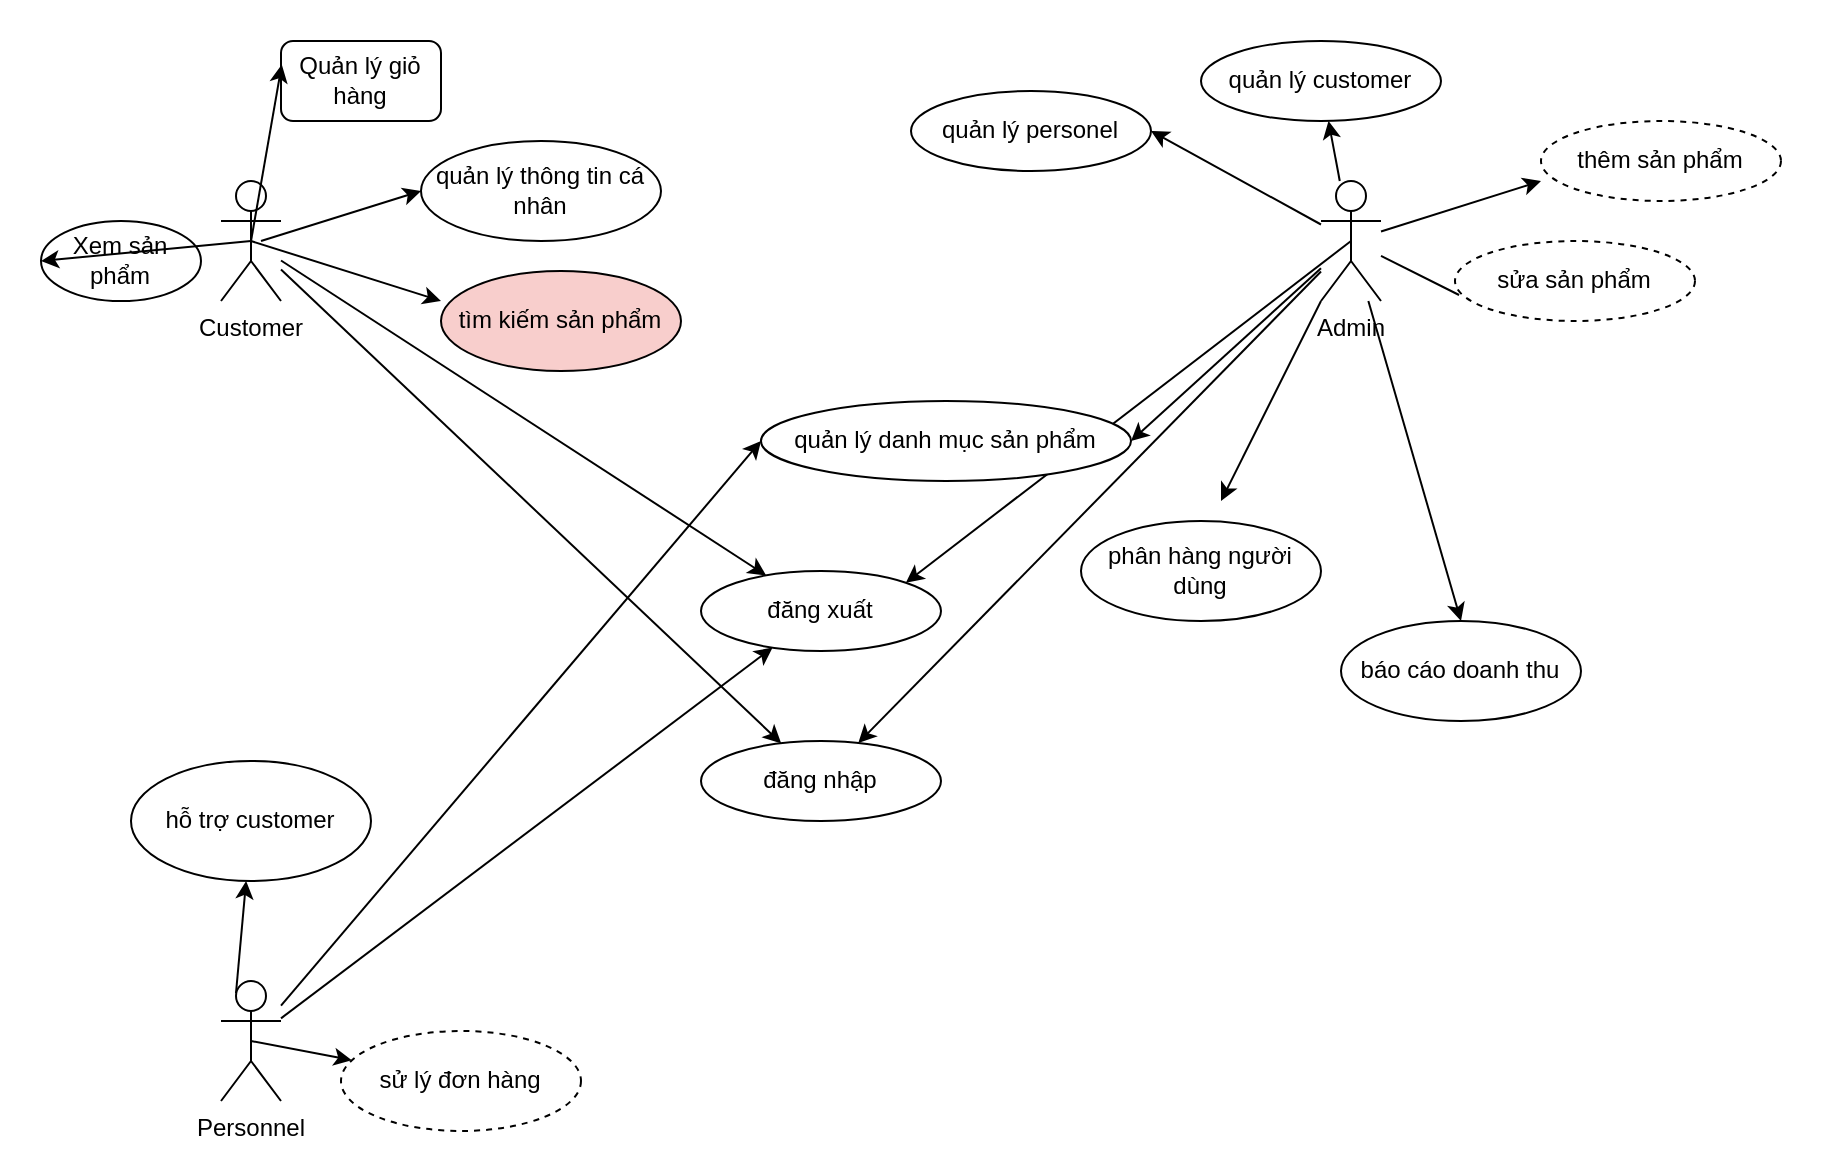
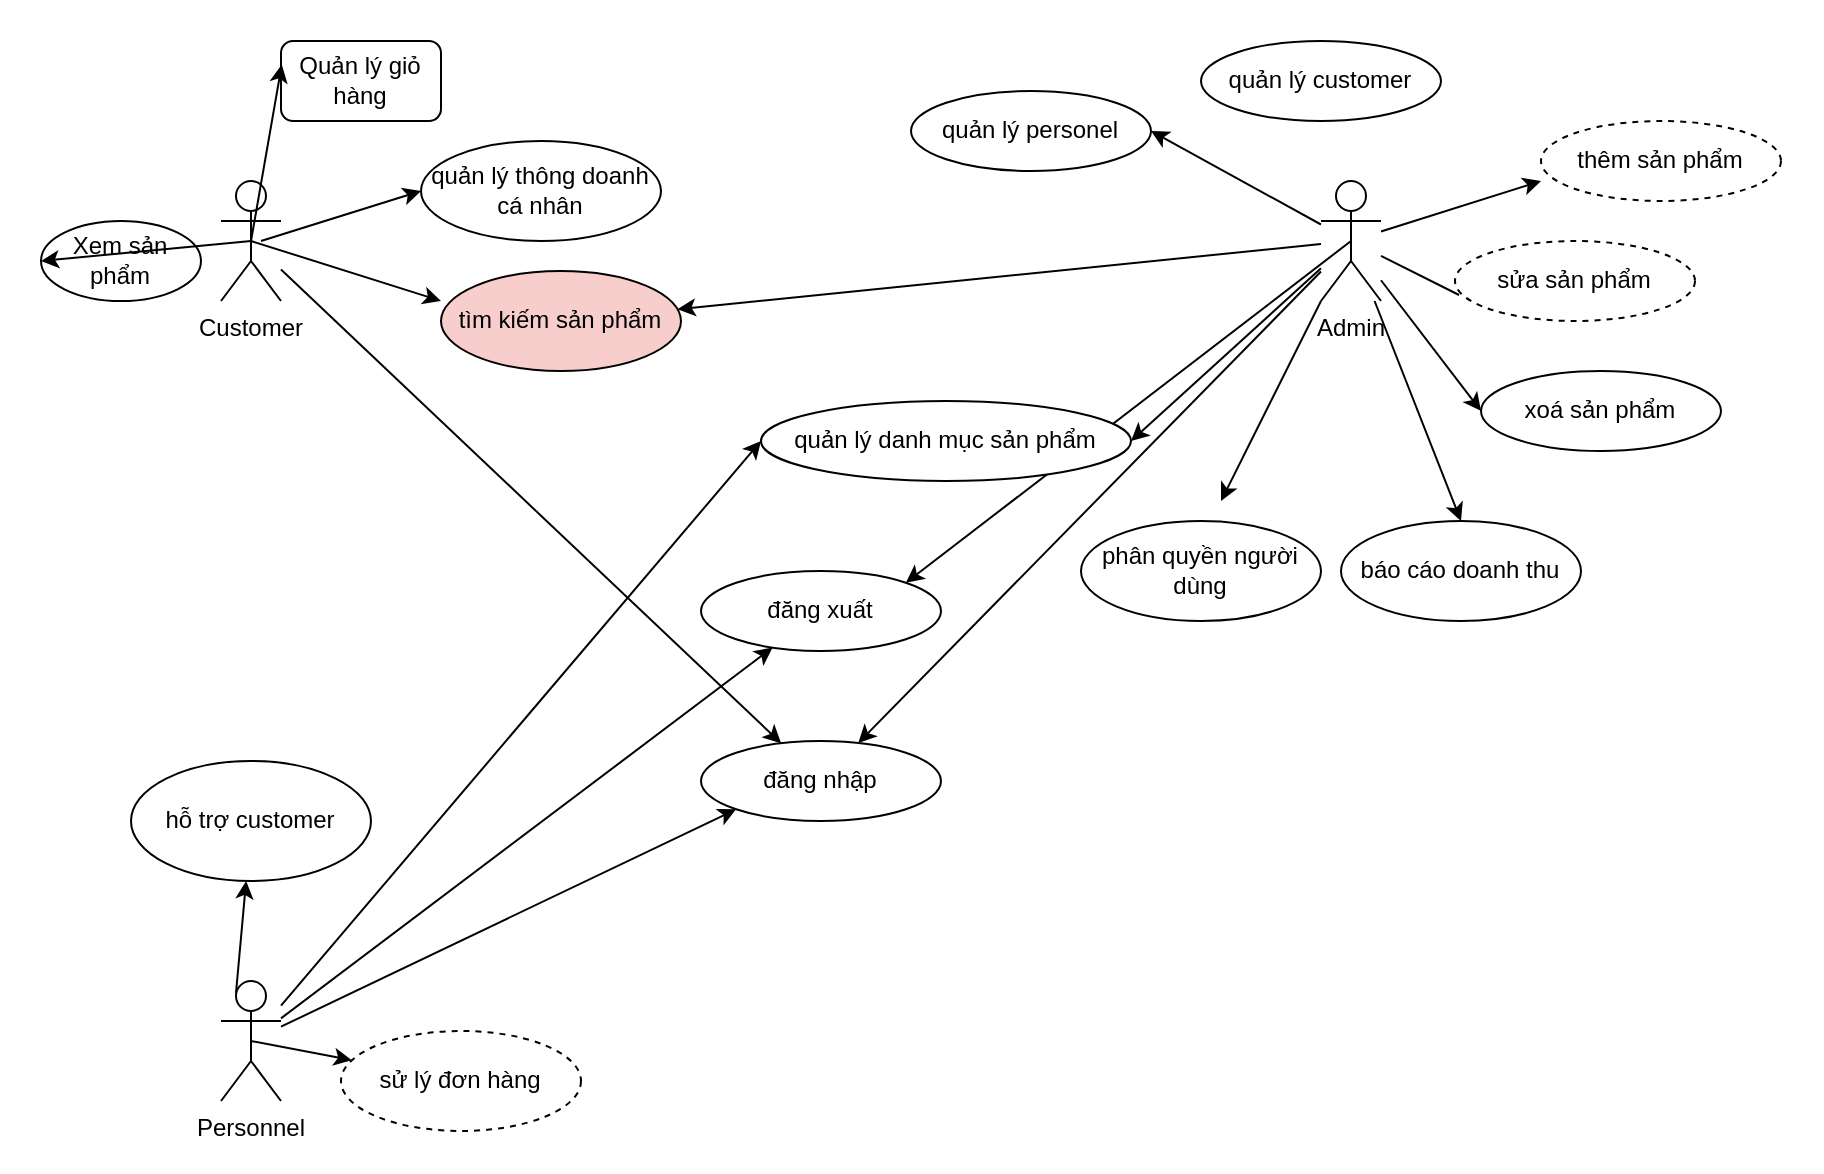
(1335, 157) -> (1006, 276)
(541, 191) -> (541, 191)
none -> (1427, 340)
none -> (1601, 411)
(518, 414) -> none
(1201, 571) -> (1201, 571)
(1461, 671) -> (1461, 571)
none -> (502, 921)
